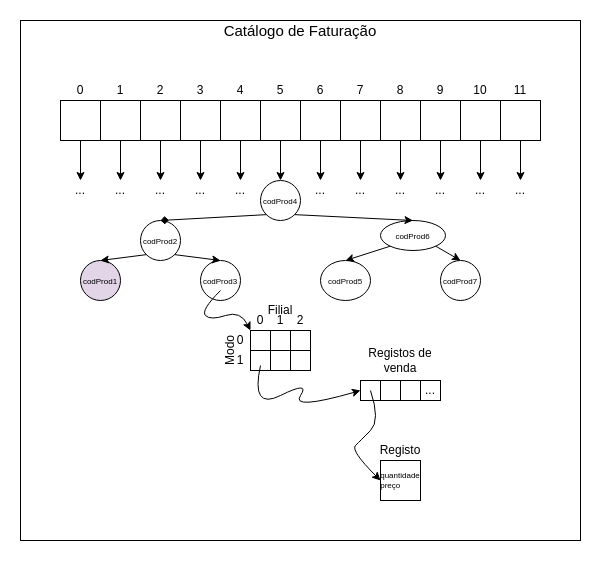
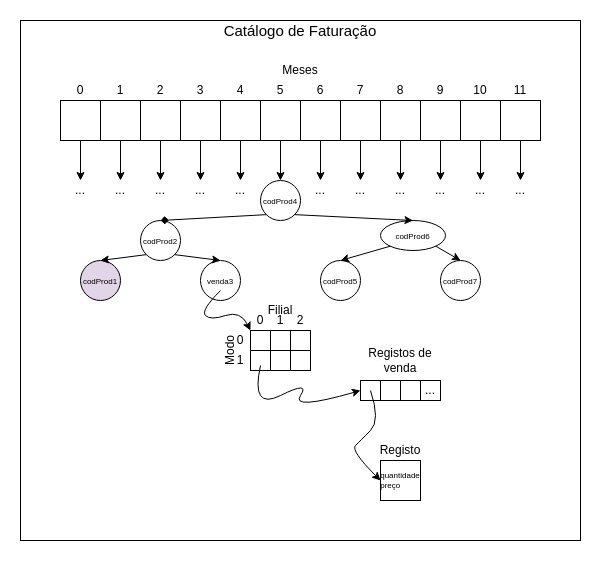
none -> (301, 71)
(221, 281) -> (221, 281)
(346, 281) -> (341, 281)
